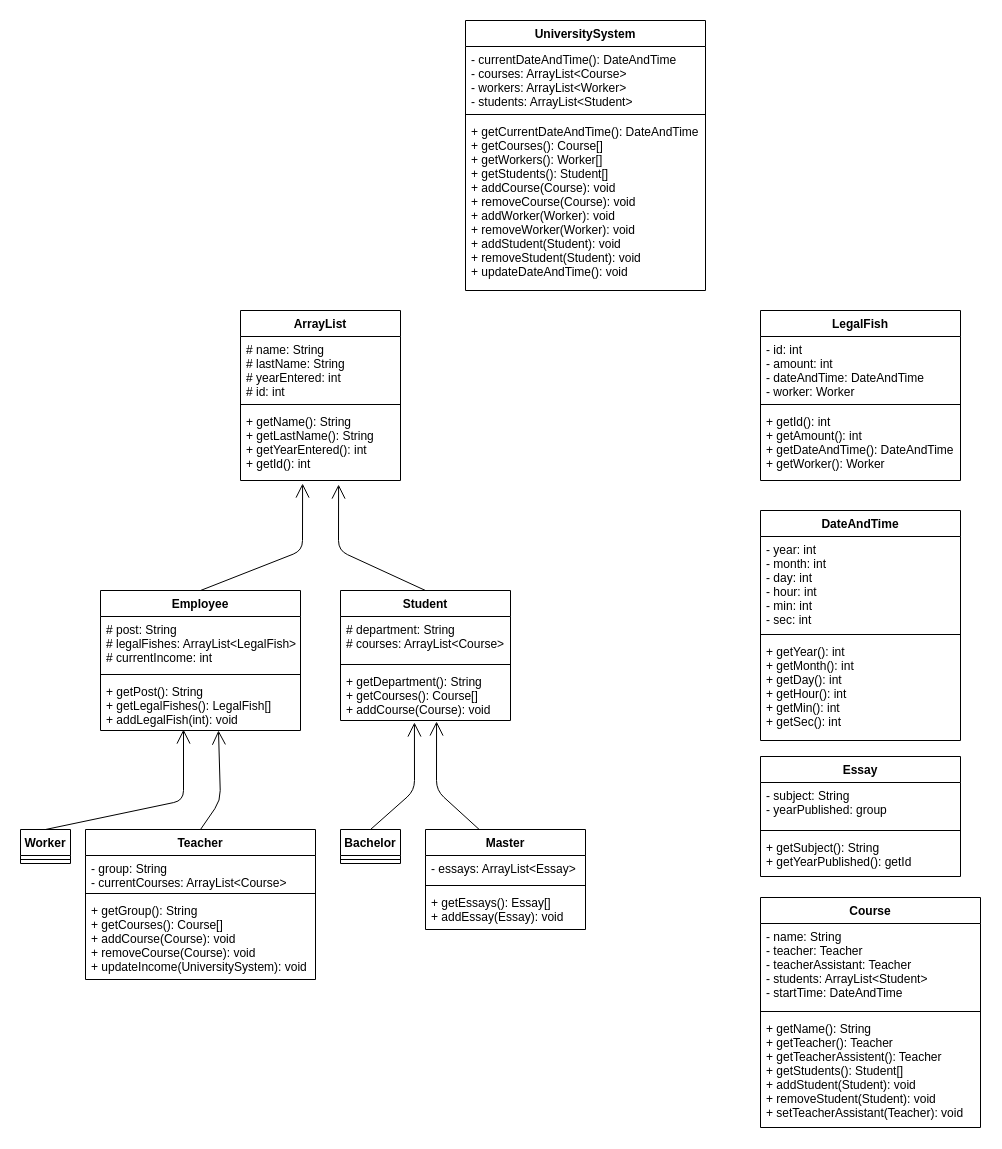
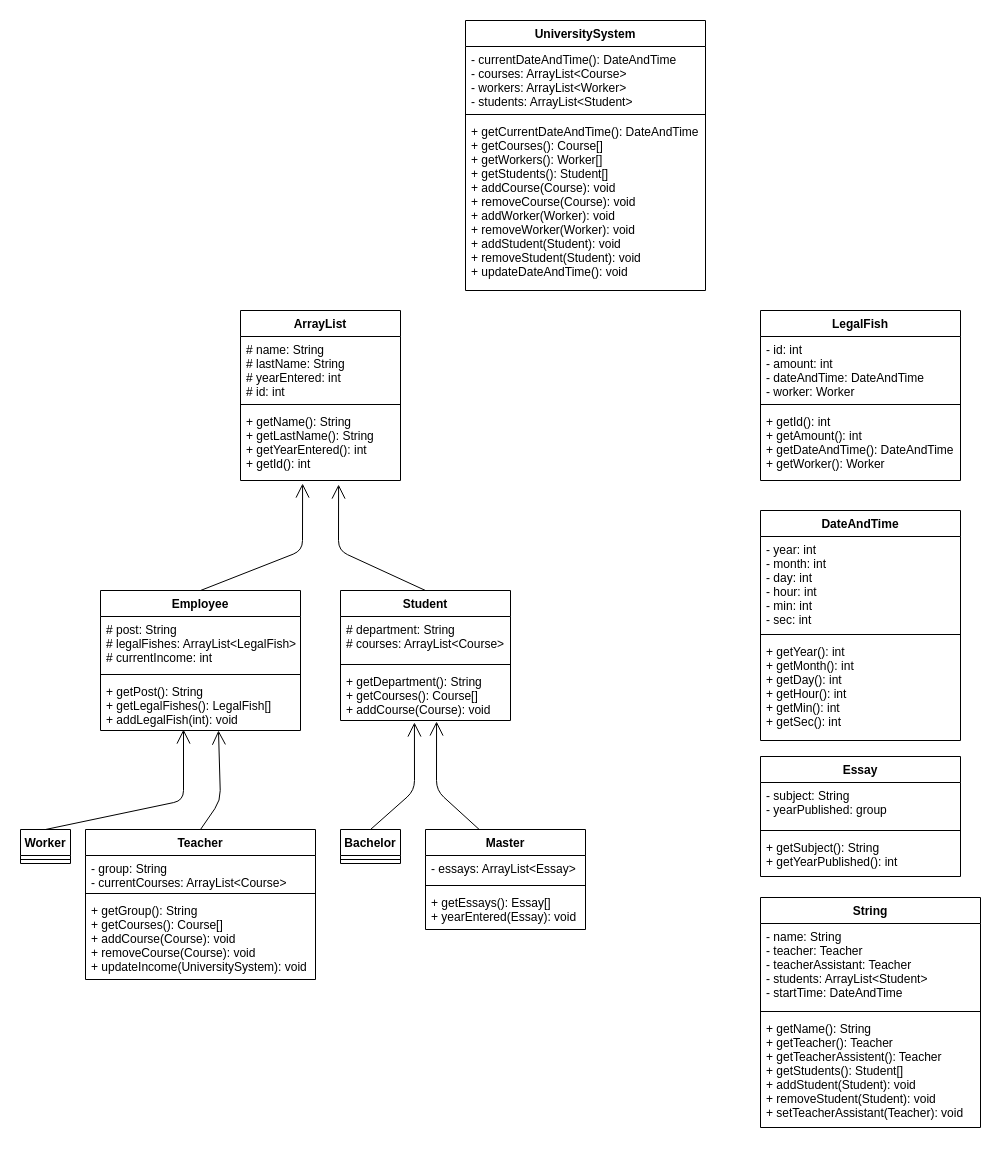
(834, 848) -> (834, 848)
(500, 903) -> (500, 903)
(870, 911) -> (870, 911)
